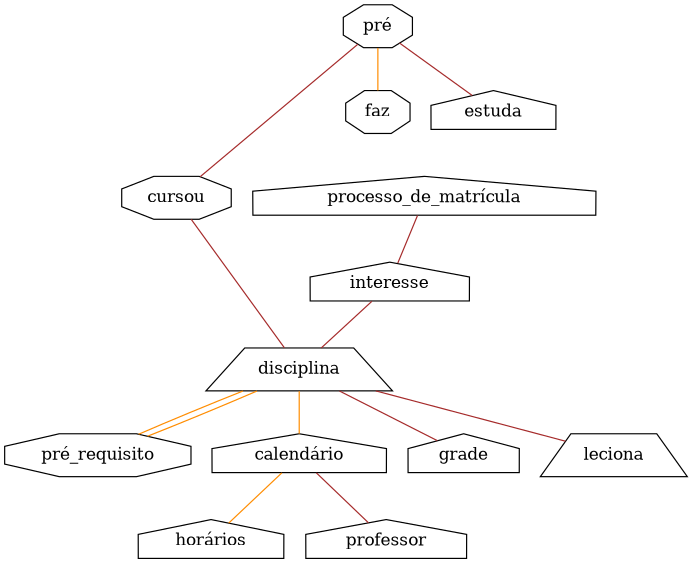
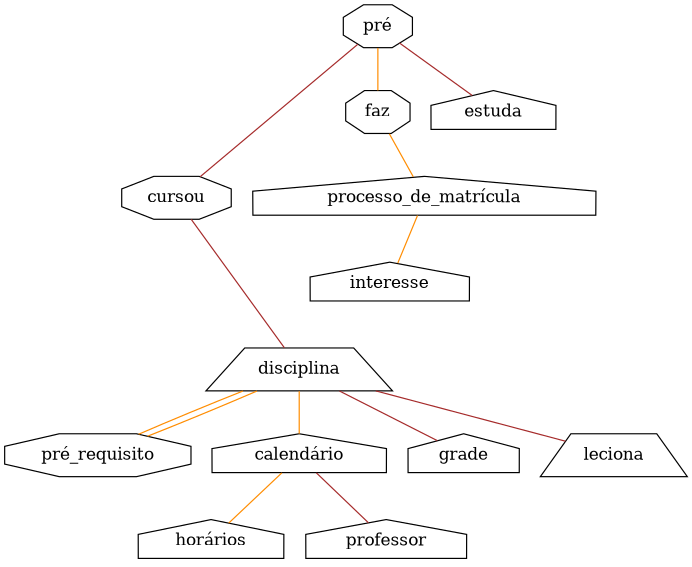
none -> (401, 155)
(408, 239) -> (408, 239)
(347, 325) -> none
